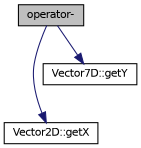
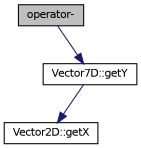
(34, 69) -> (74, 99)
